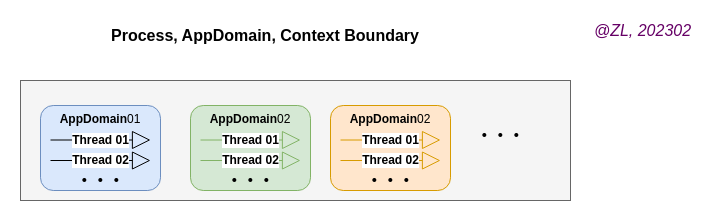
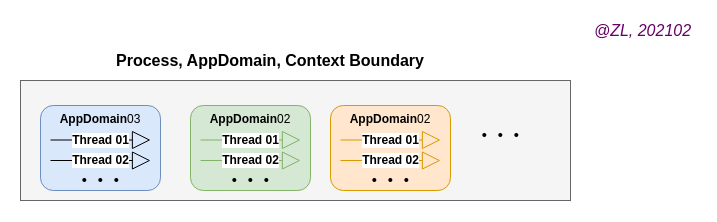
(643, 31) -> (643, 31)
(266, 36) -> (271, 61)
(101, 120) -> (101, 120)
